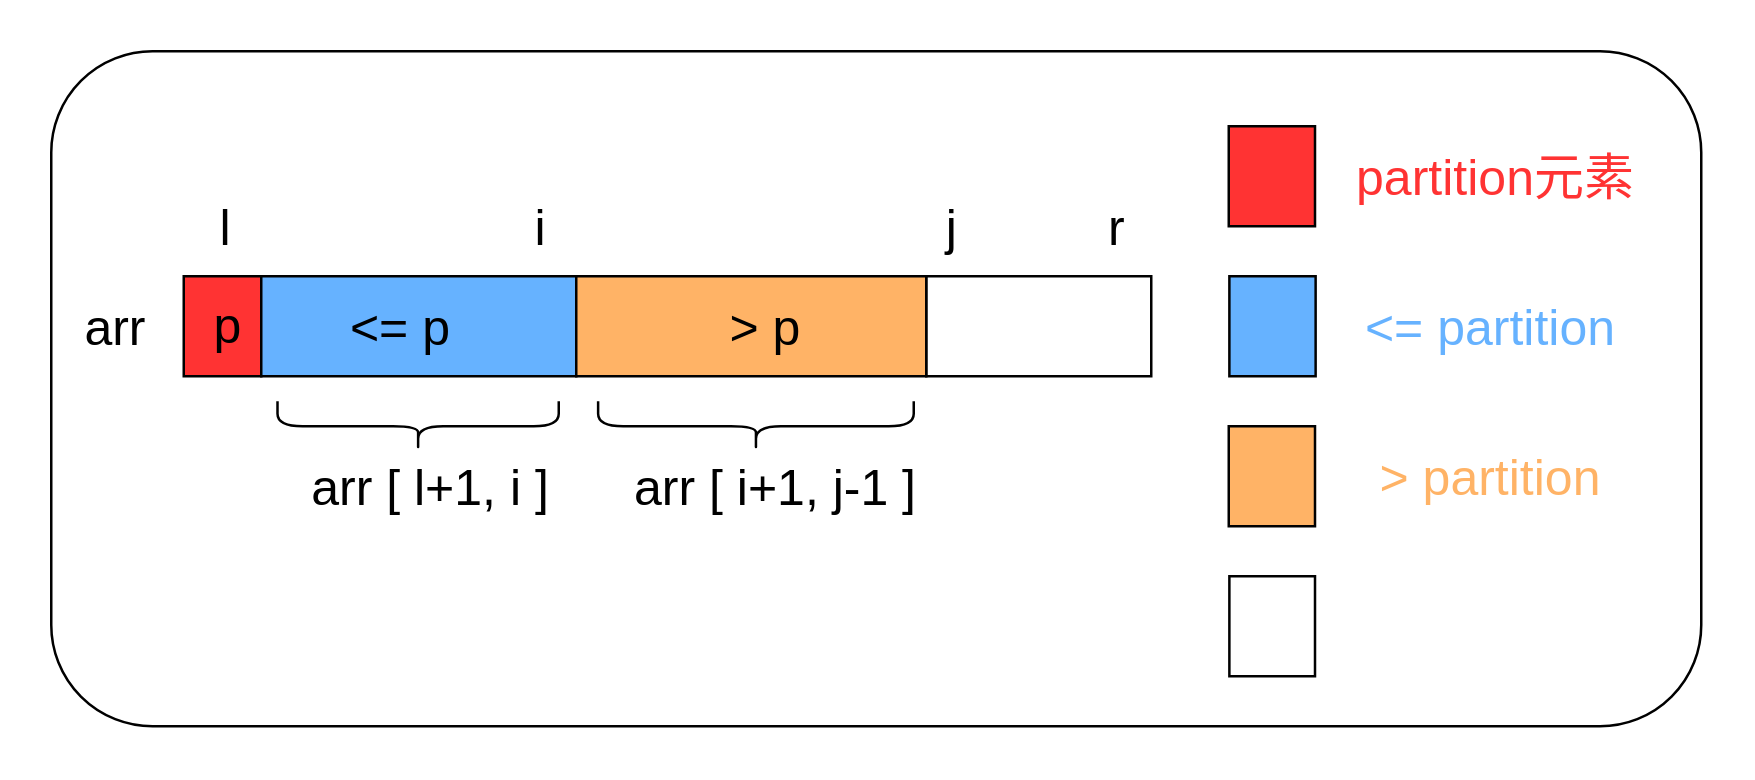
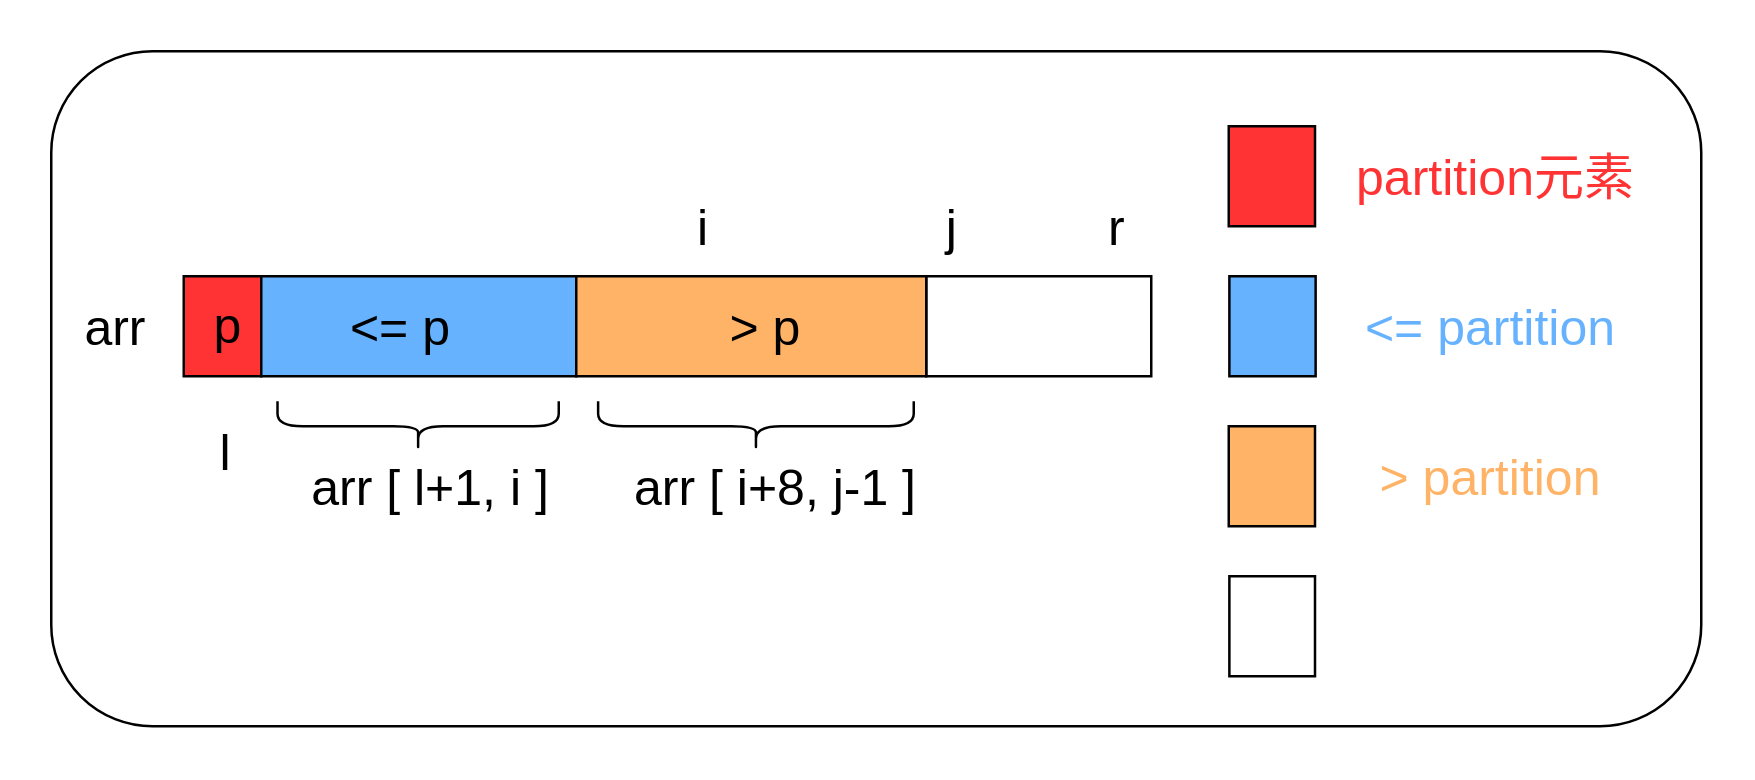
(226, 226) -> (226, 451)
(539, 226) -> (702, 226)
(776, 486) -> (776, 486)
